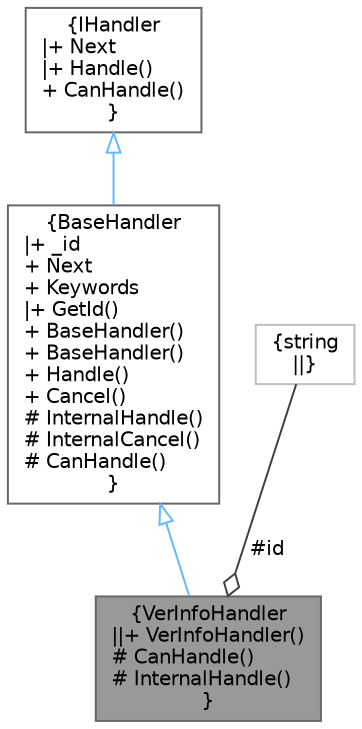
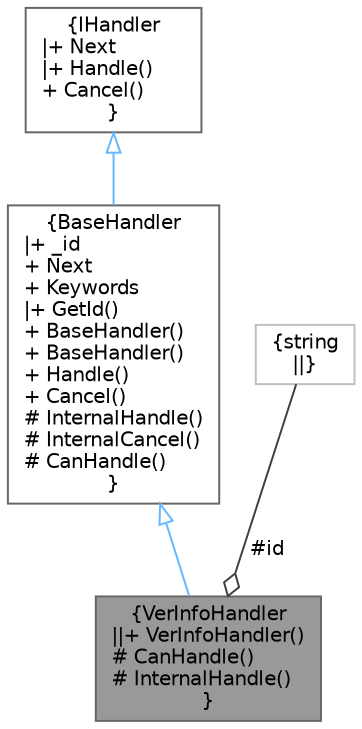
(114, 70) -> (114, 70)
